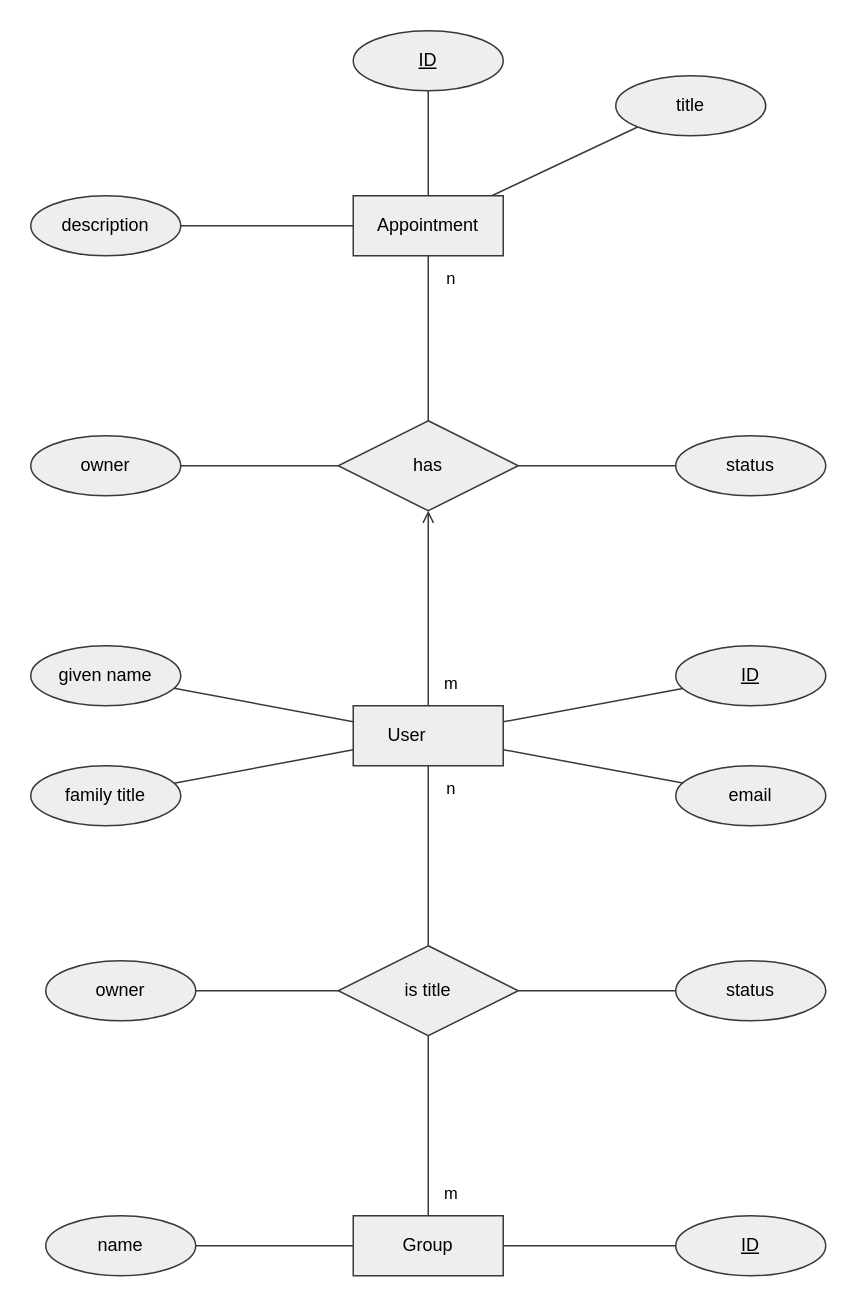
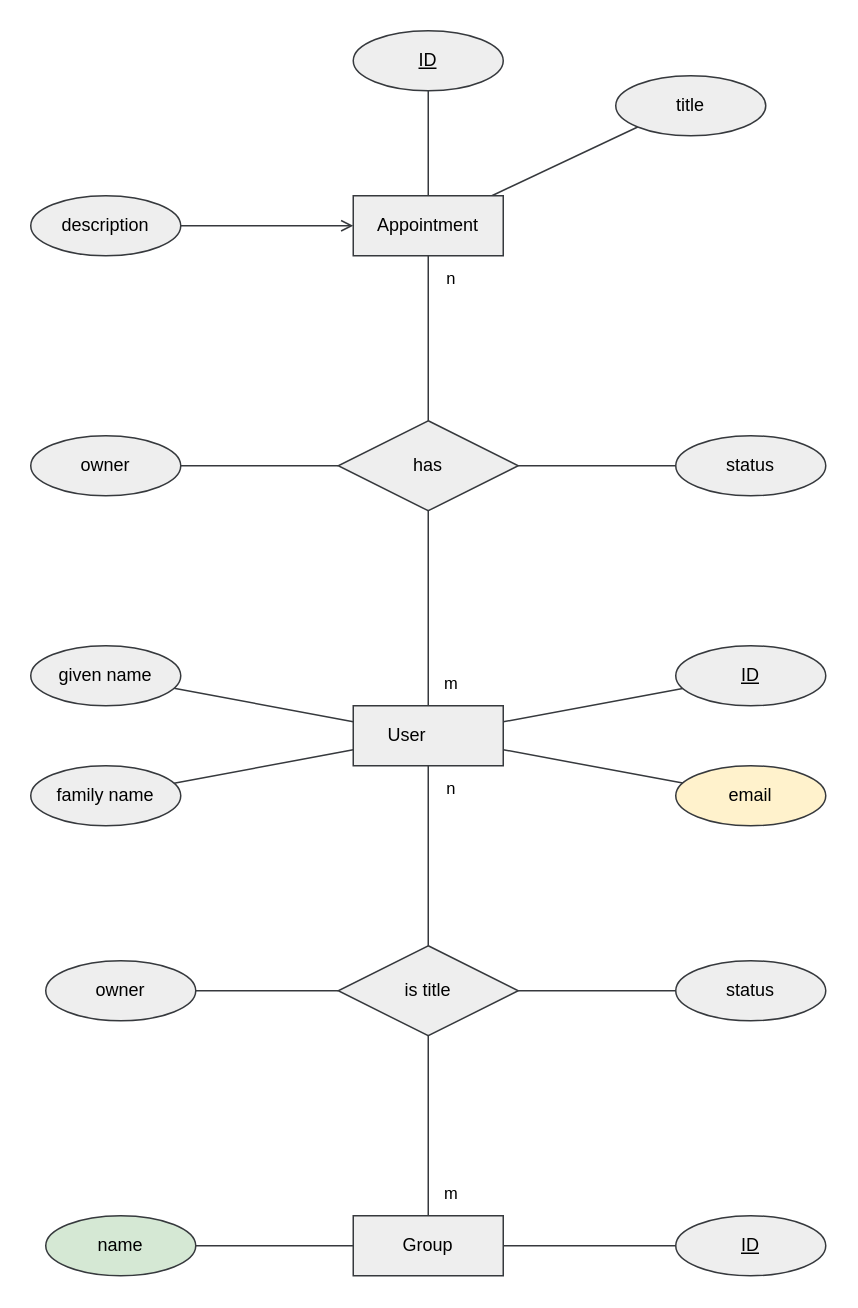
(347, 226) -> (346, 226)
(428, 517) -> (428, 516)
(106, 796) -> (106, 796)
(751, 796) -> (751, 796)
(121, 1246) -> (121, 1246)
